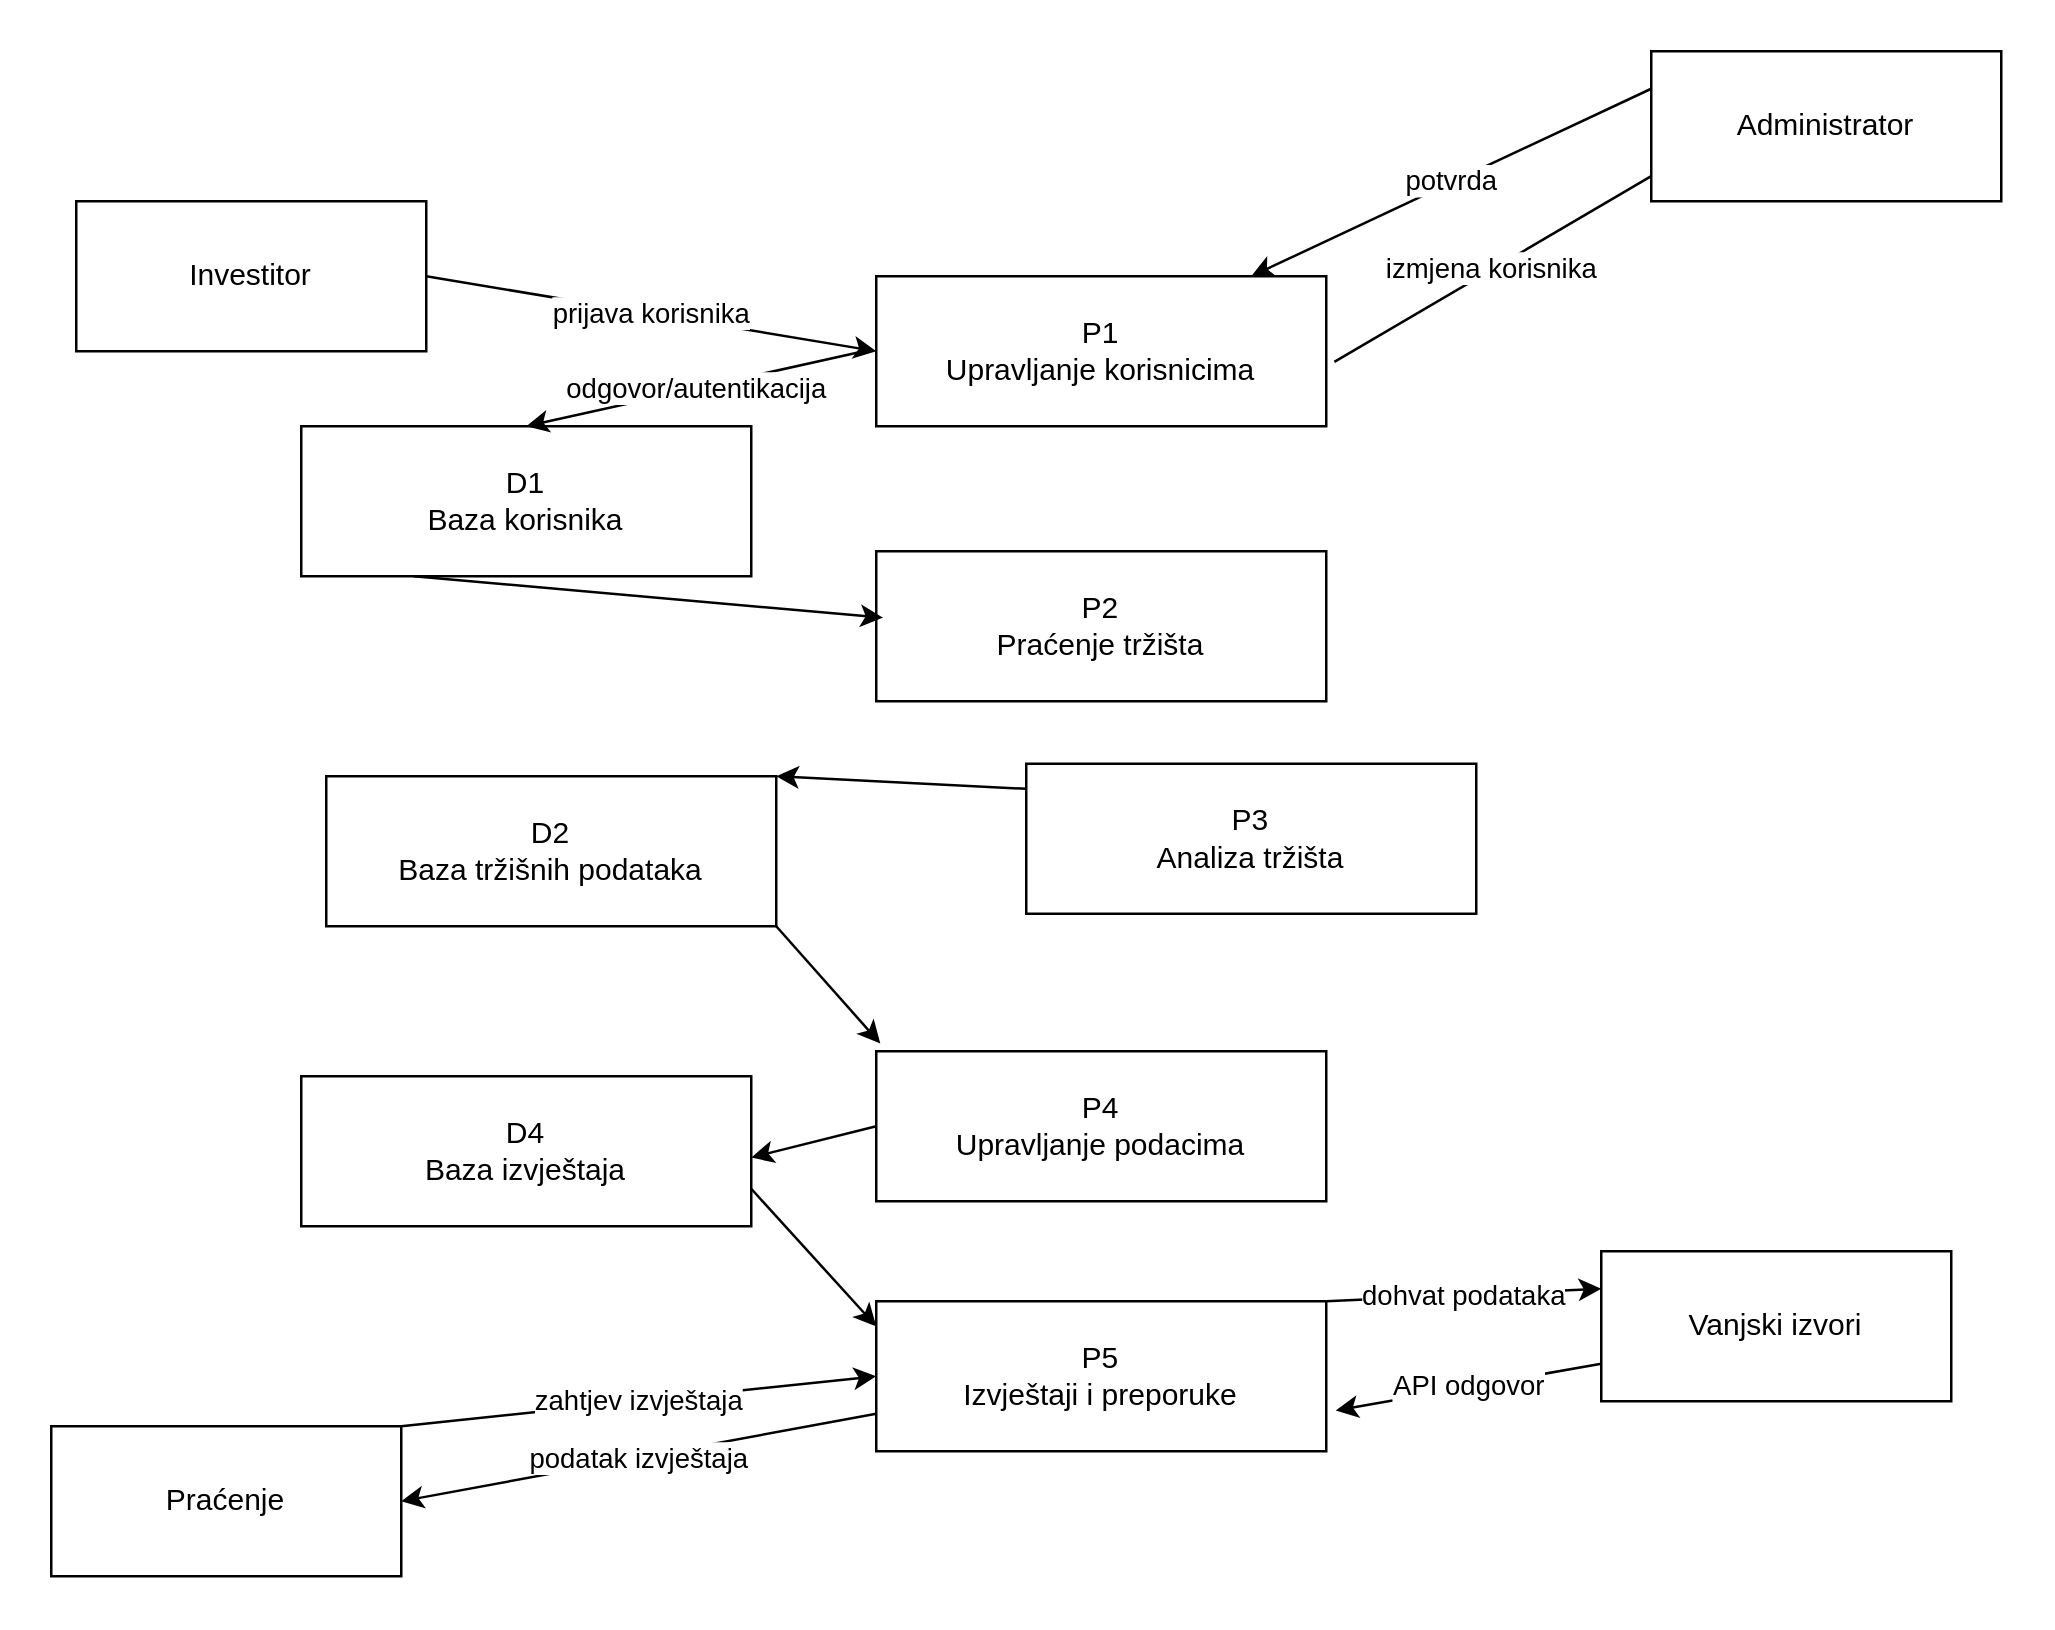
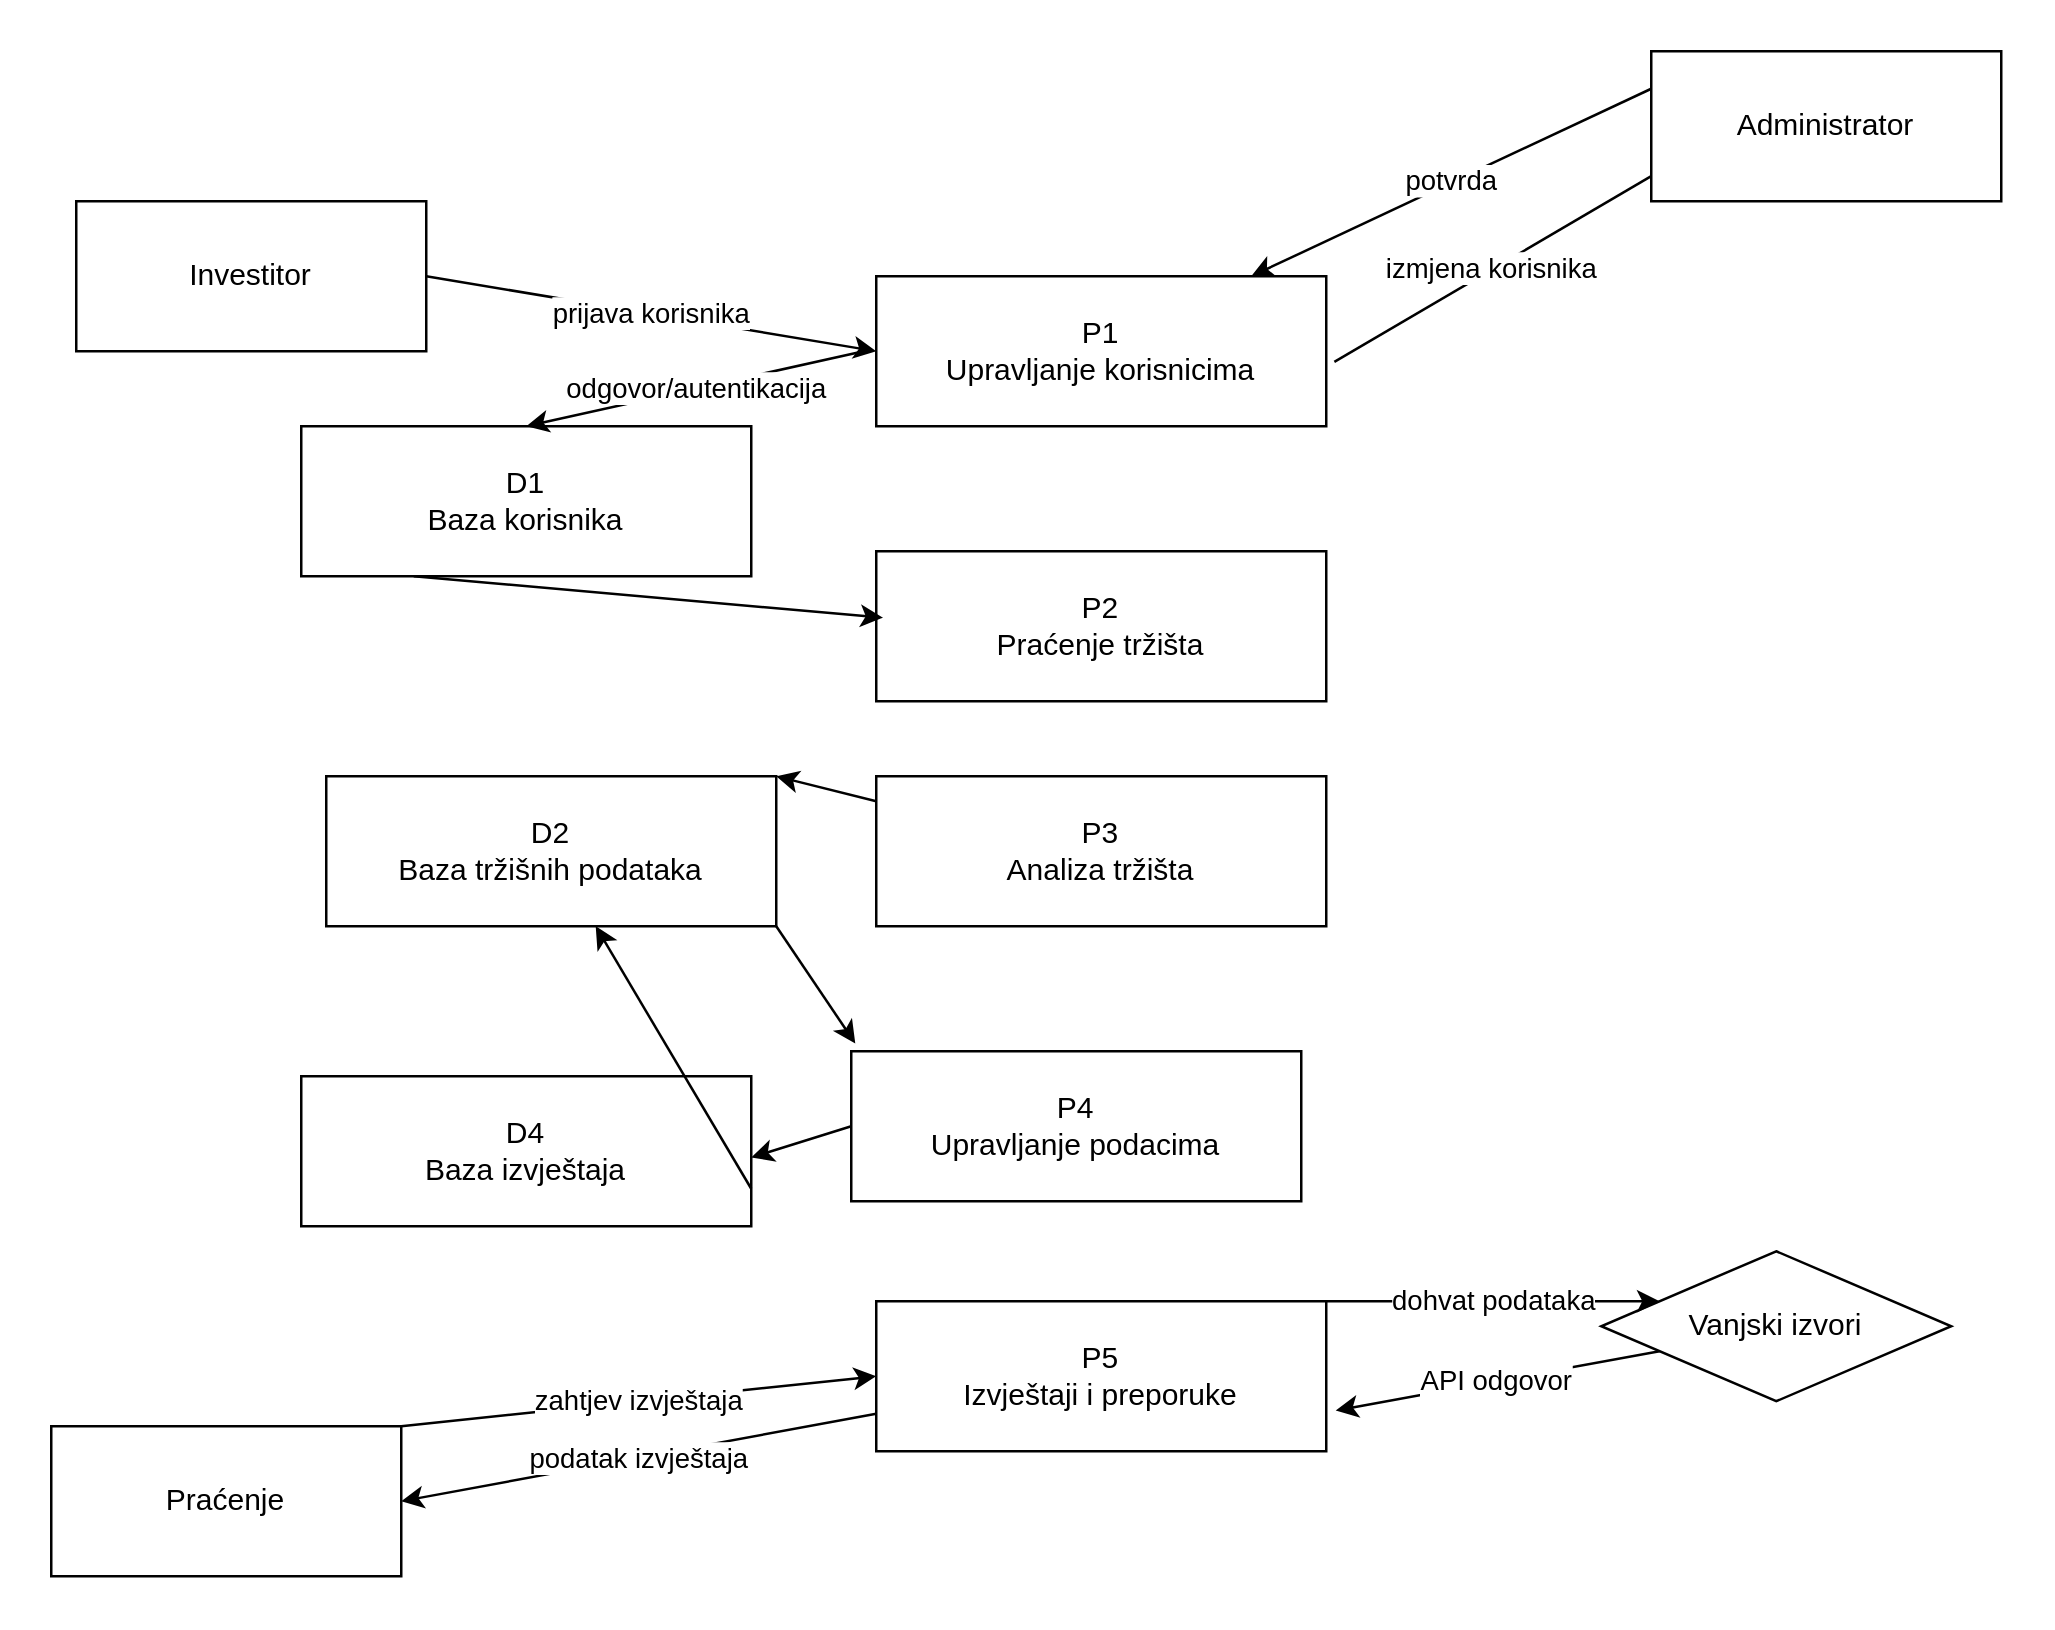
(1251, 839) -> (1101, 851)
(1101, 1126) -> (1076, 1126)
(808, 1251) -> (678, 1065)
(1776, 1326) -> (1776, 1326)
